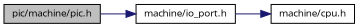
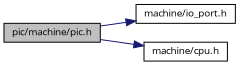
(248, 14) -> (117, 42)
